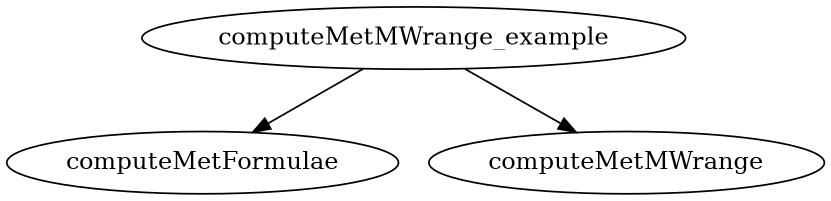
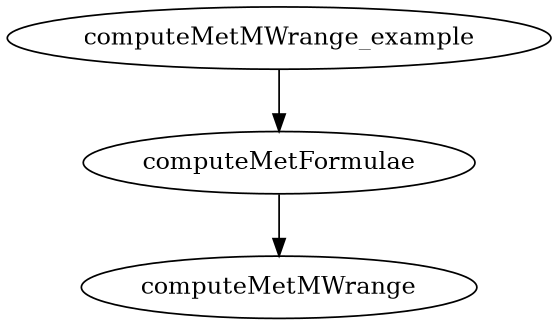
(513, 96) -> (279, 216)
